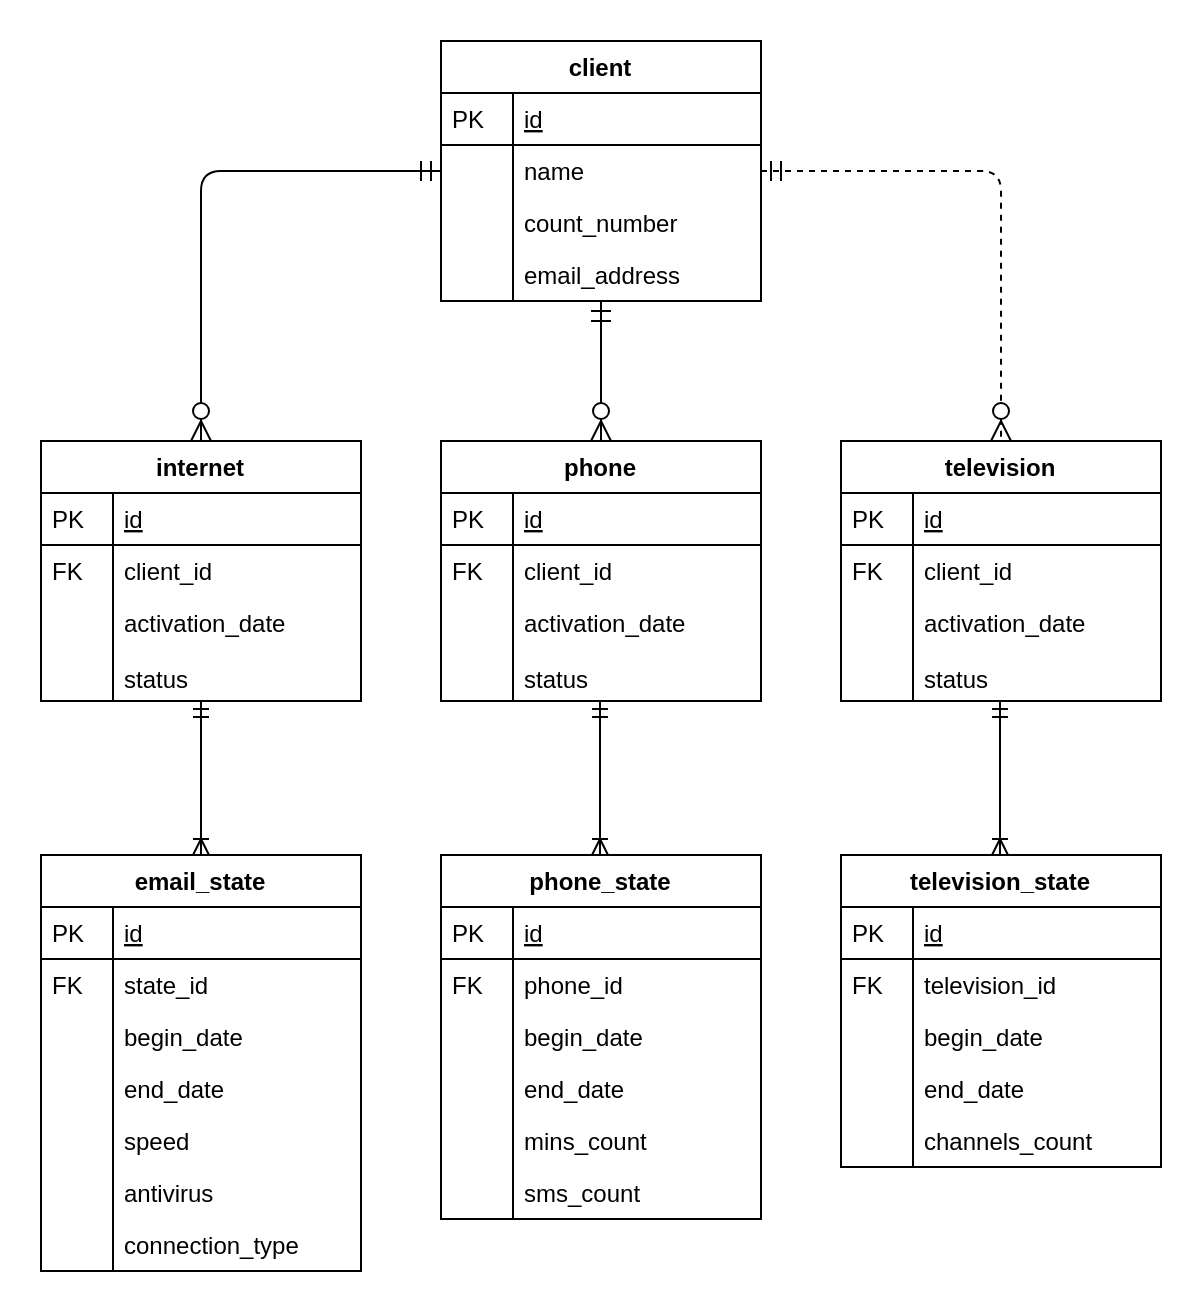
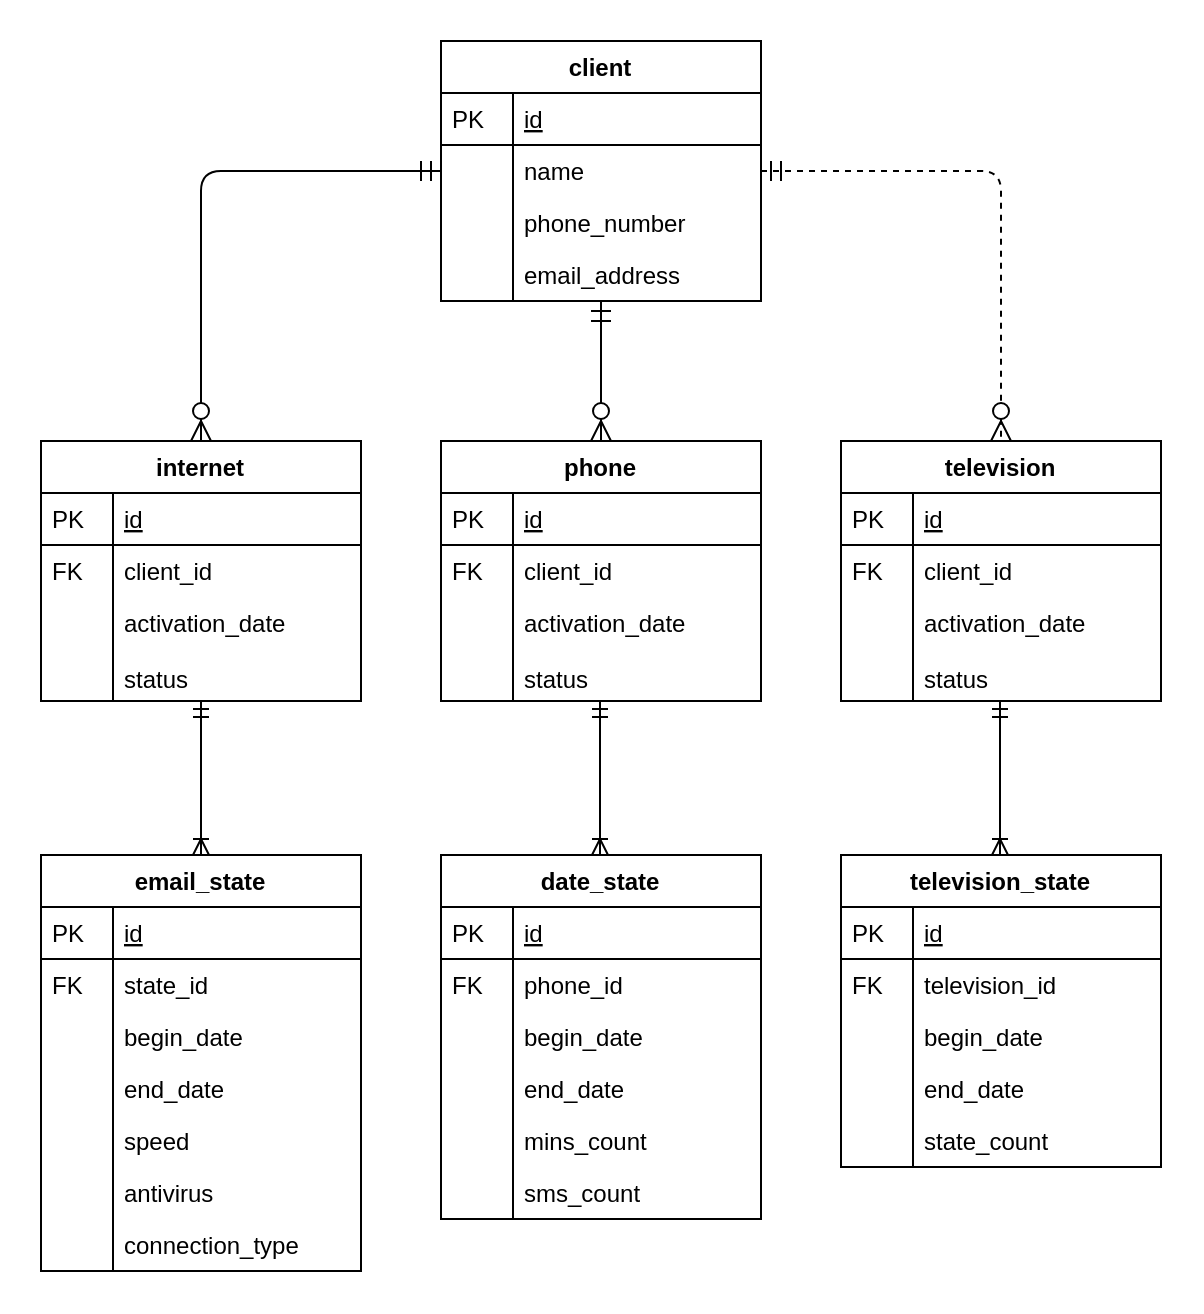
(605, 224) -> (605, 224)
(600, 882) -> (600, 882)
(1015, 1142) -> (998, 1142)
